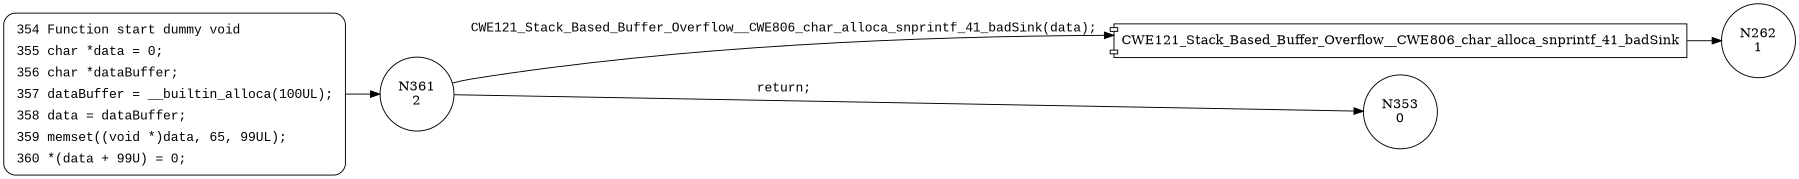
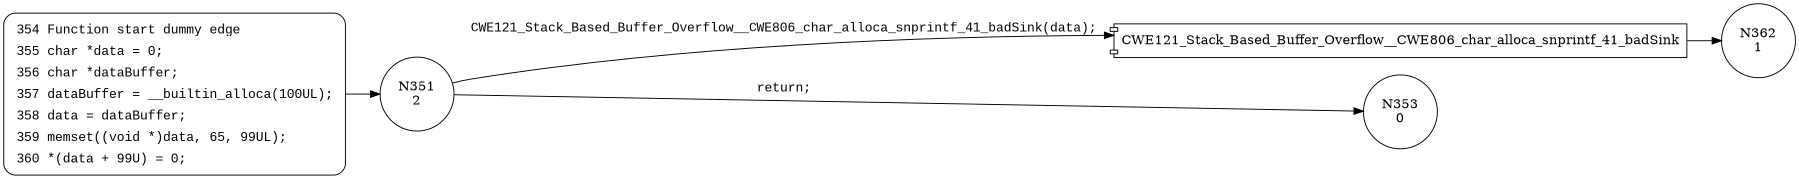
(144, 29) -> (144, 29)
(1758, 41) -> (1758, 41)
(417, 94) -> (417, 94)
